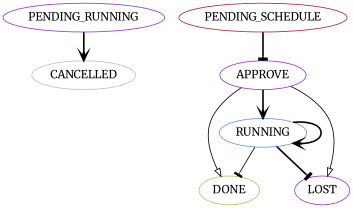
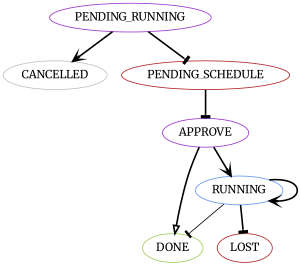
none -> (166, 45)
(329, 119) -> none
(210, 123) -> (185, 186)
(322, 190) -> (245, 248)
